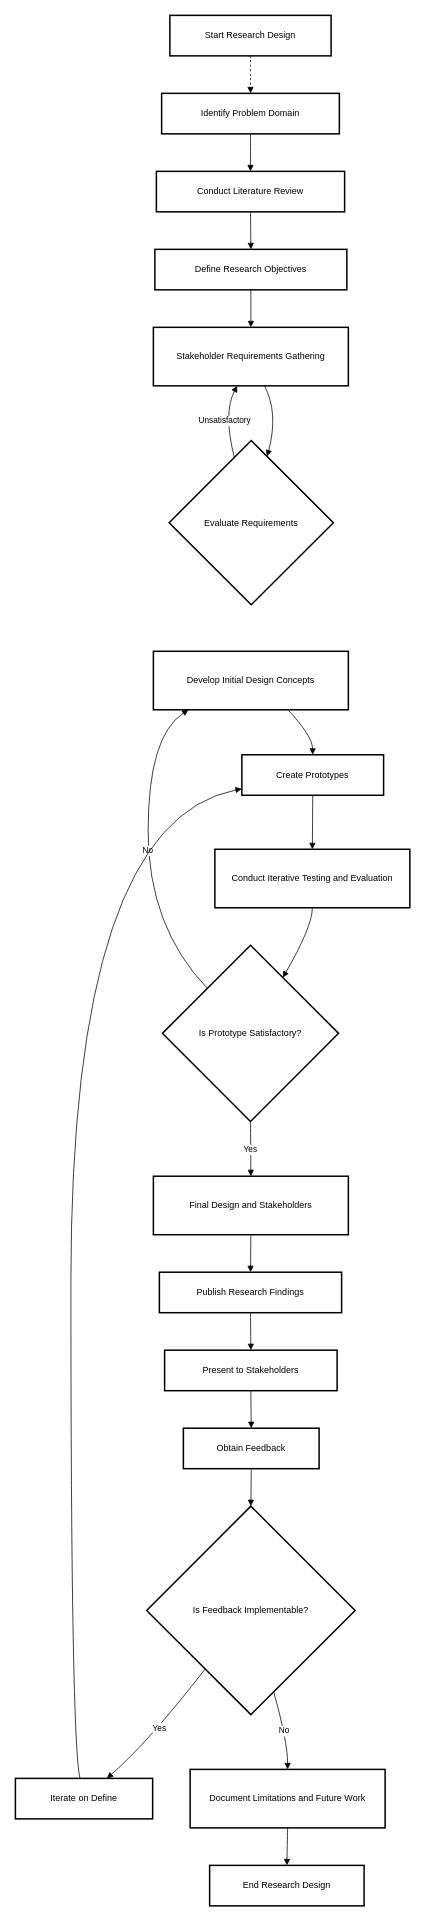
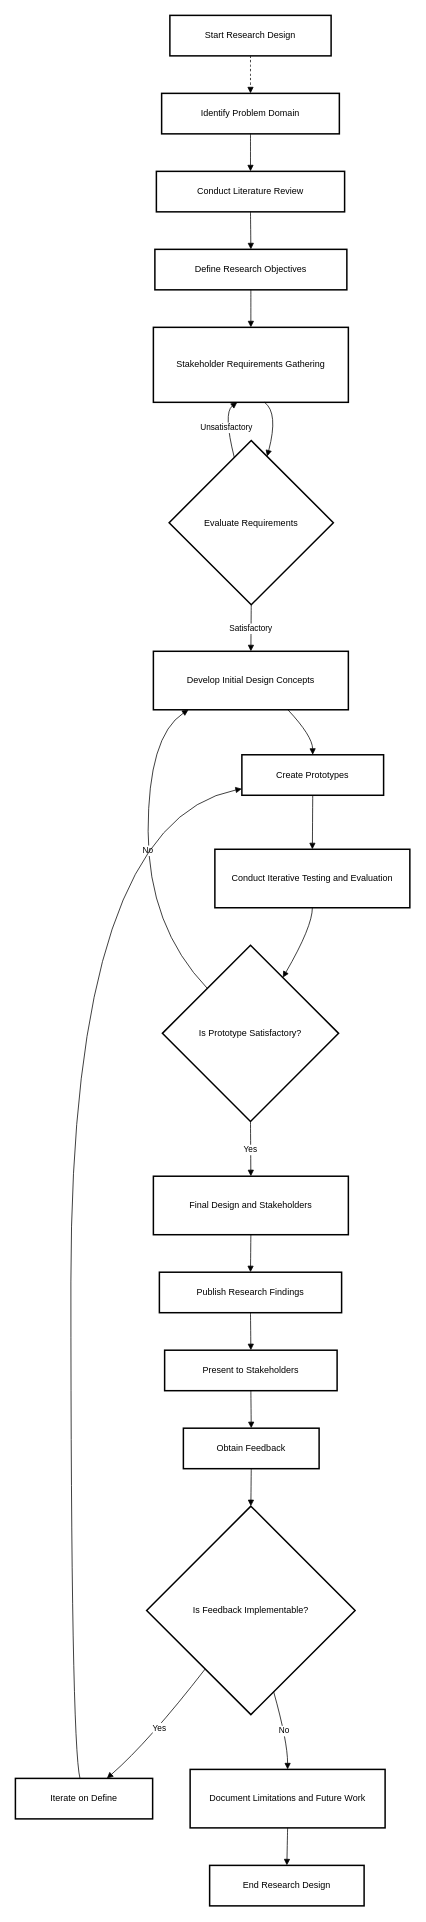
(251, 357) -> (251, 365)
none -> (251, 622)
